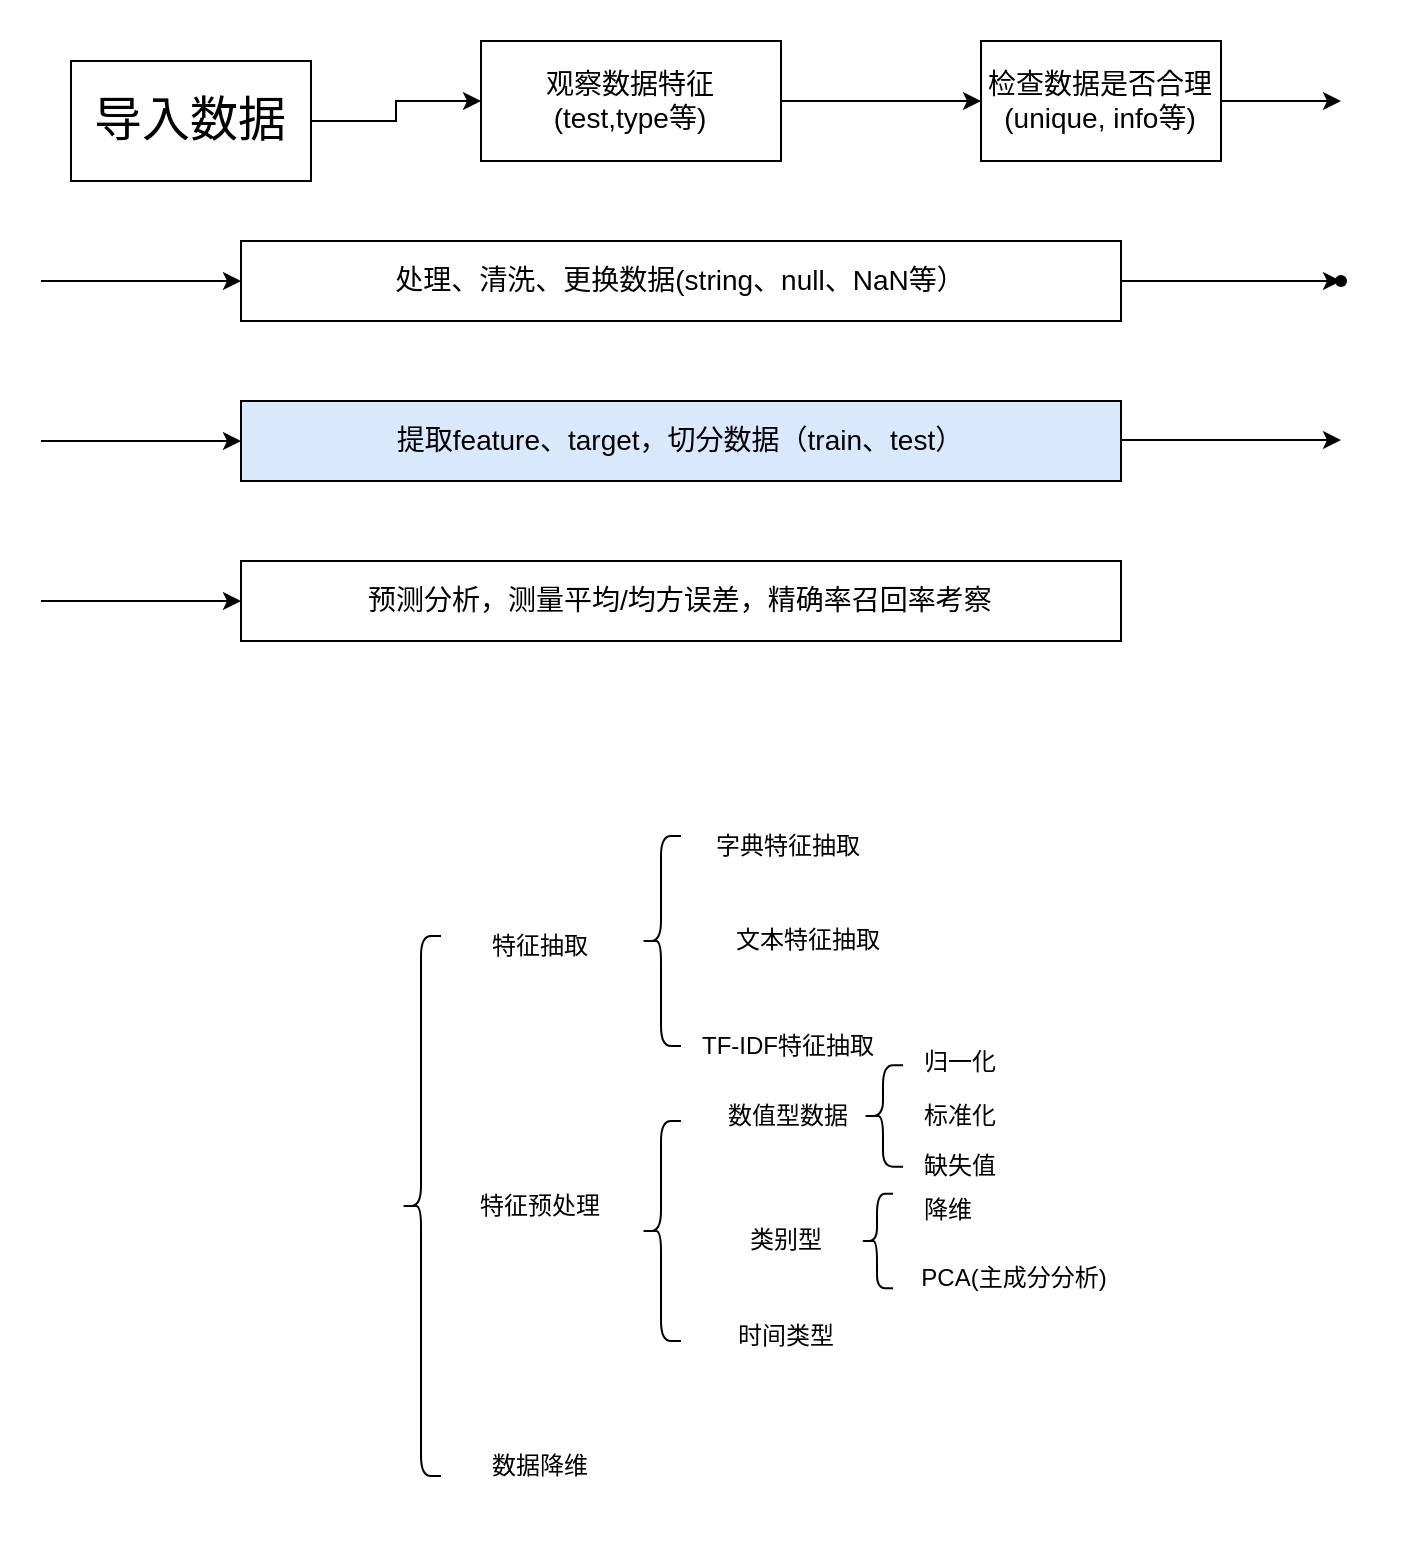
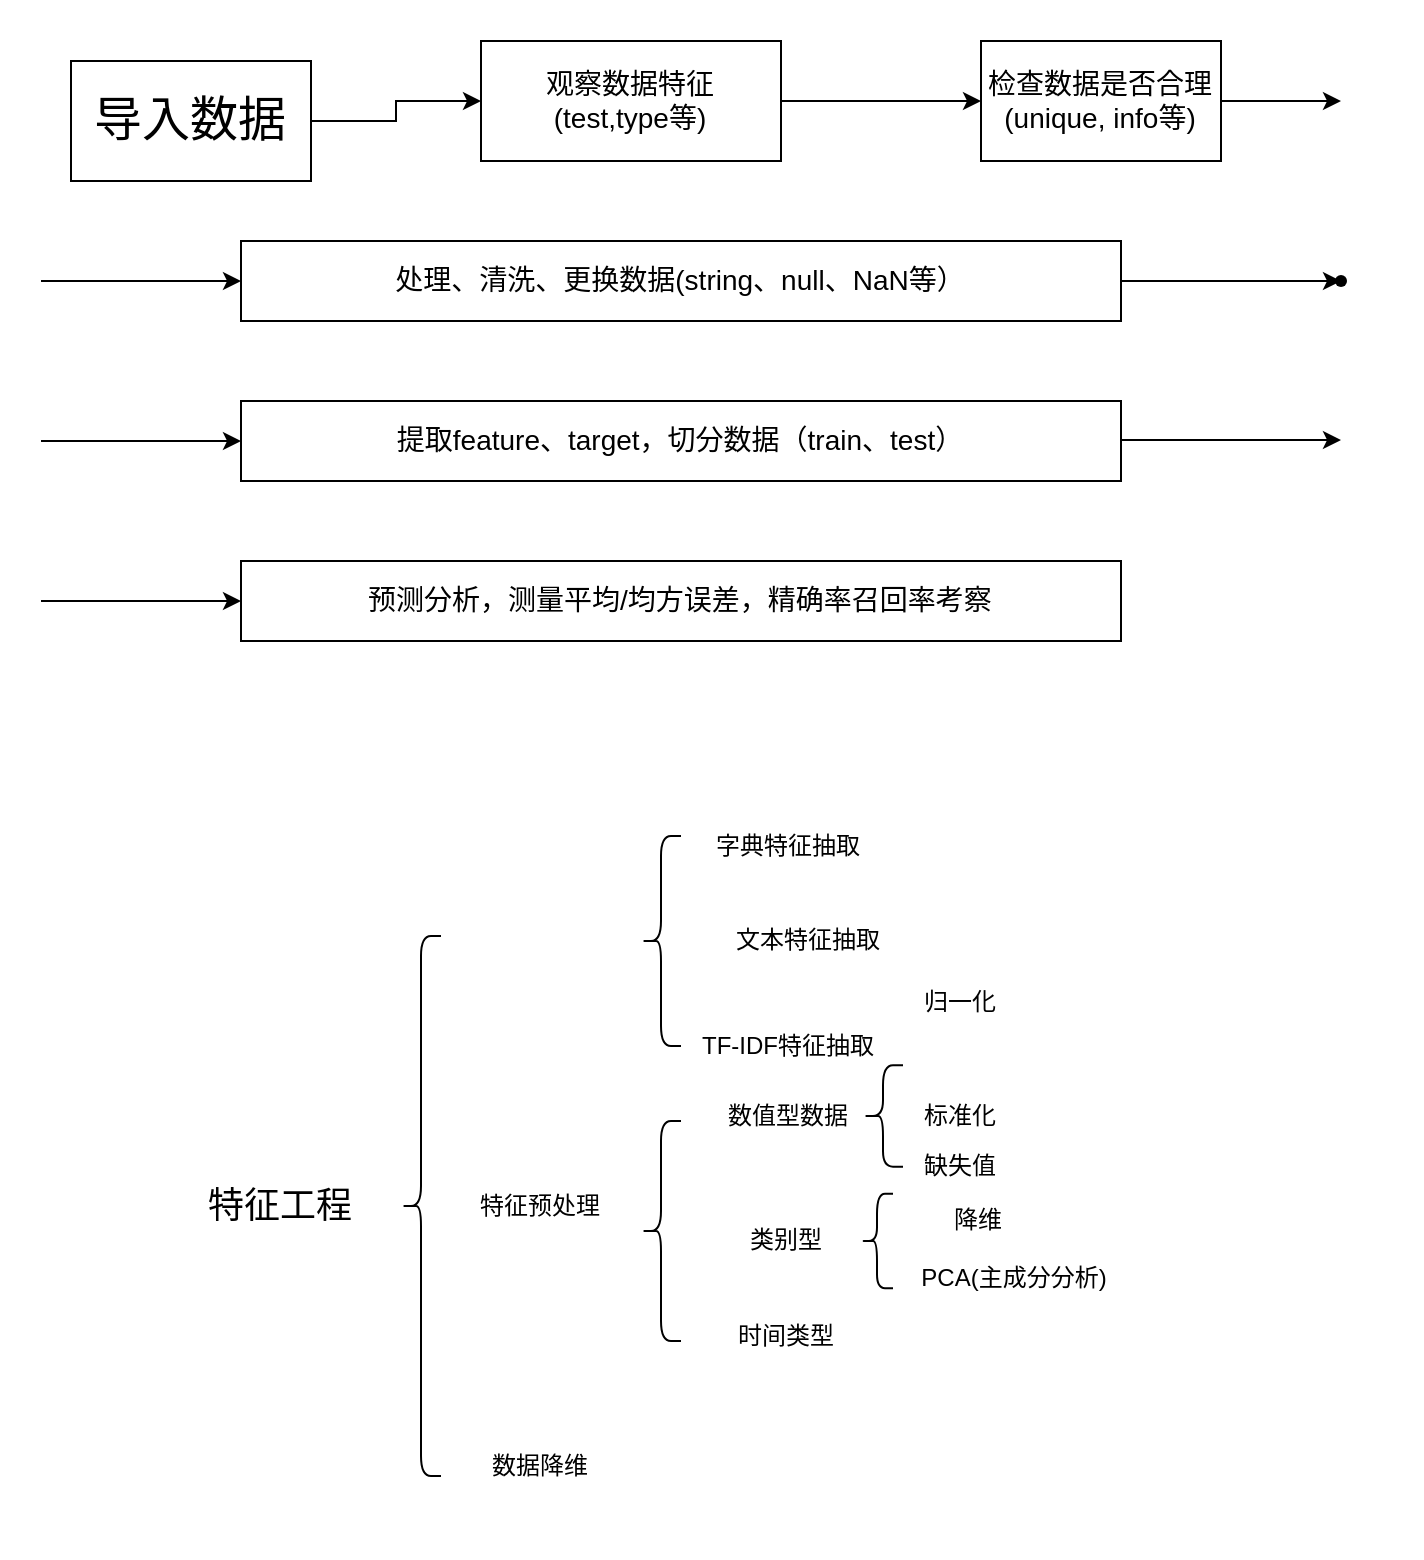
(681, 441) -> (681, 441)
(541, 946) -> none
(961, 1064) -> (961, 1004)
none -> (281, 1206)
(949, 1211) -> (979, 1221)
